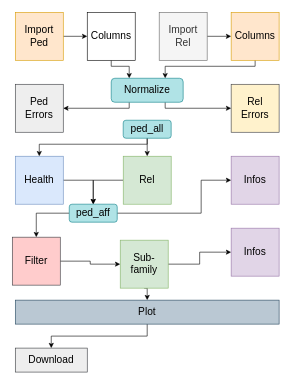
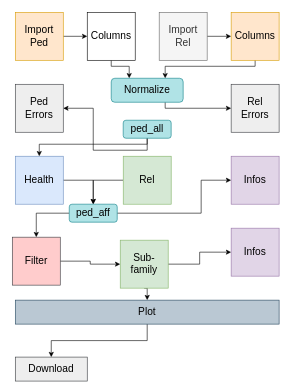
(115, 108) -> none
(255, 108) -> (255, 108)
(147, 150) -> (146, 150)
(51, 360) -> (51, 369)
